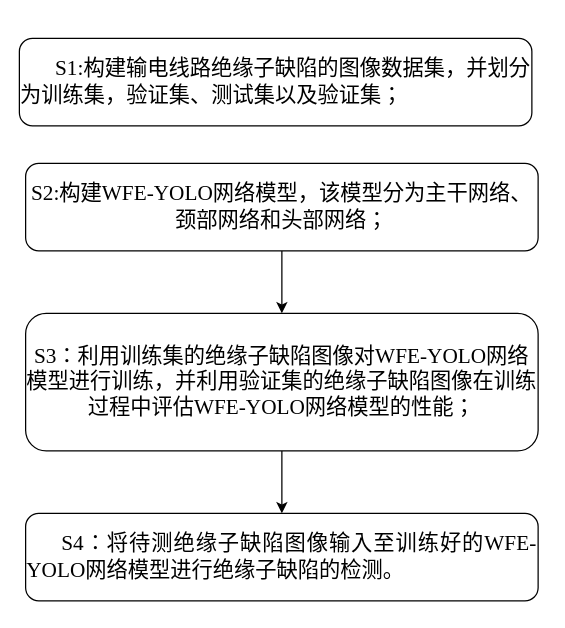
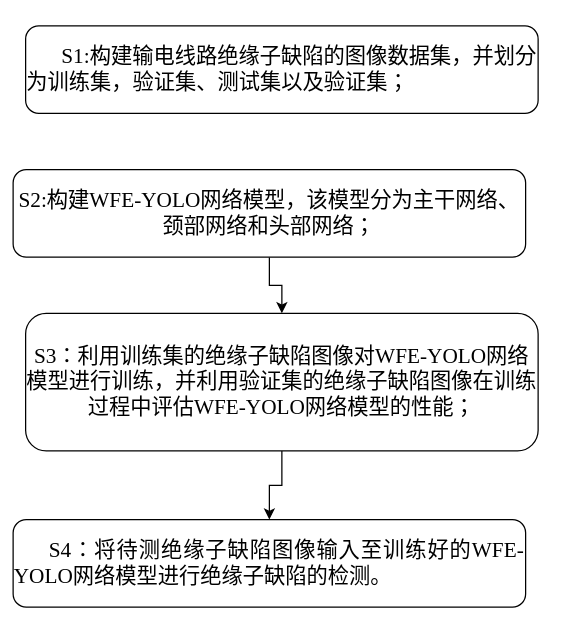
(276, 82) -> (282, 69)
(282, 207) -> (269, 213)
(282, 557) -> (269, 563)
